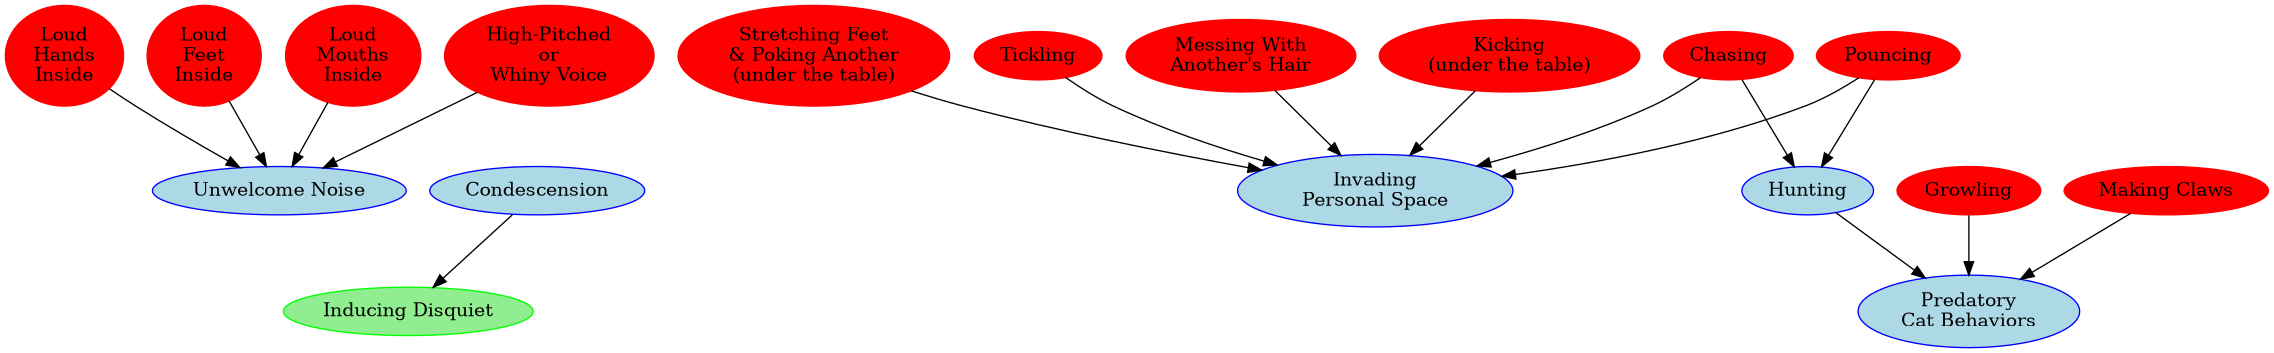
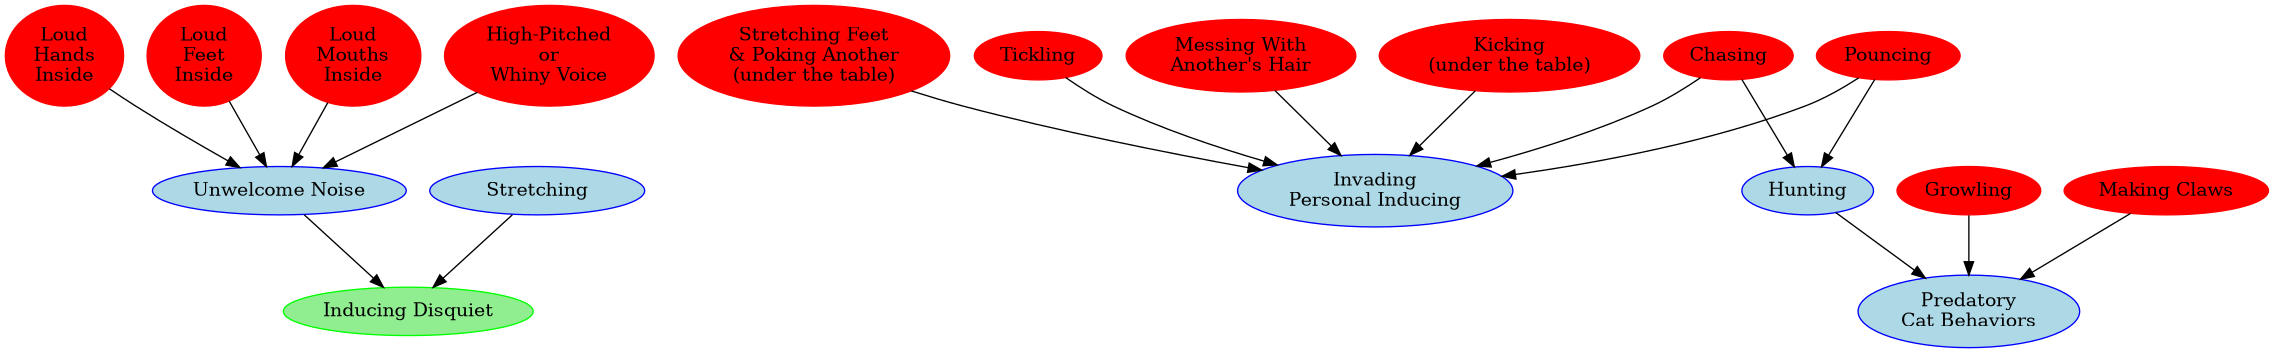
(537, 191) -> (537, 191)
(1375, 191) -> (1375, 191)
none -> (339, 246)
